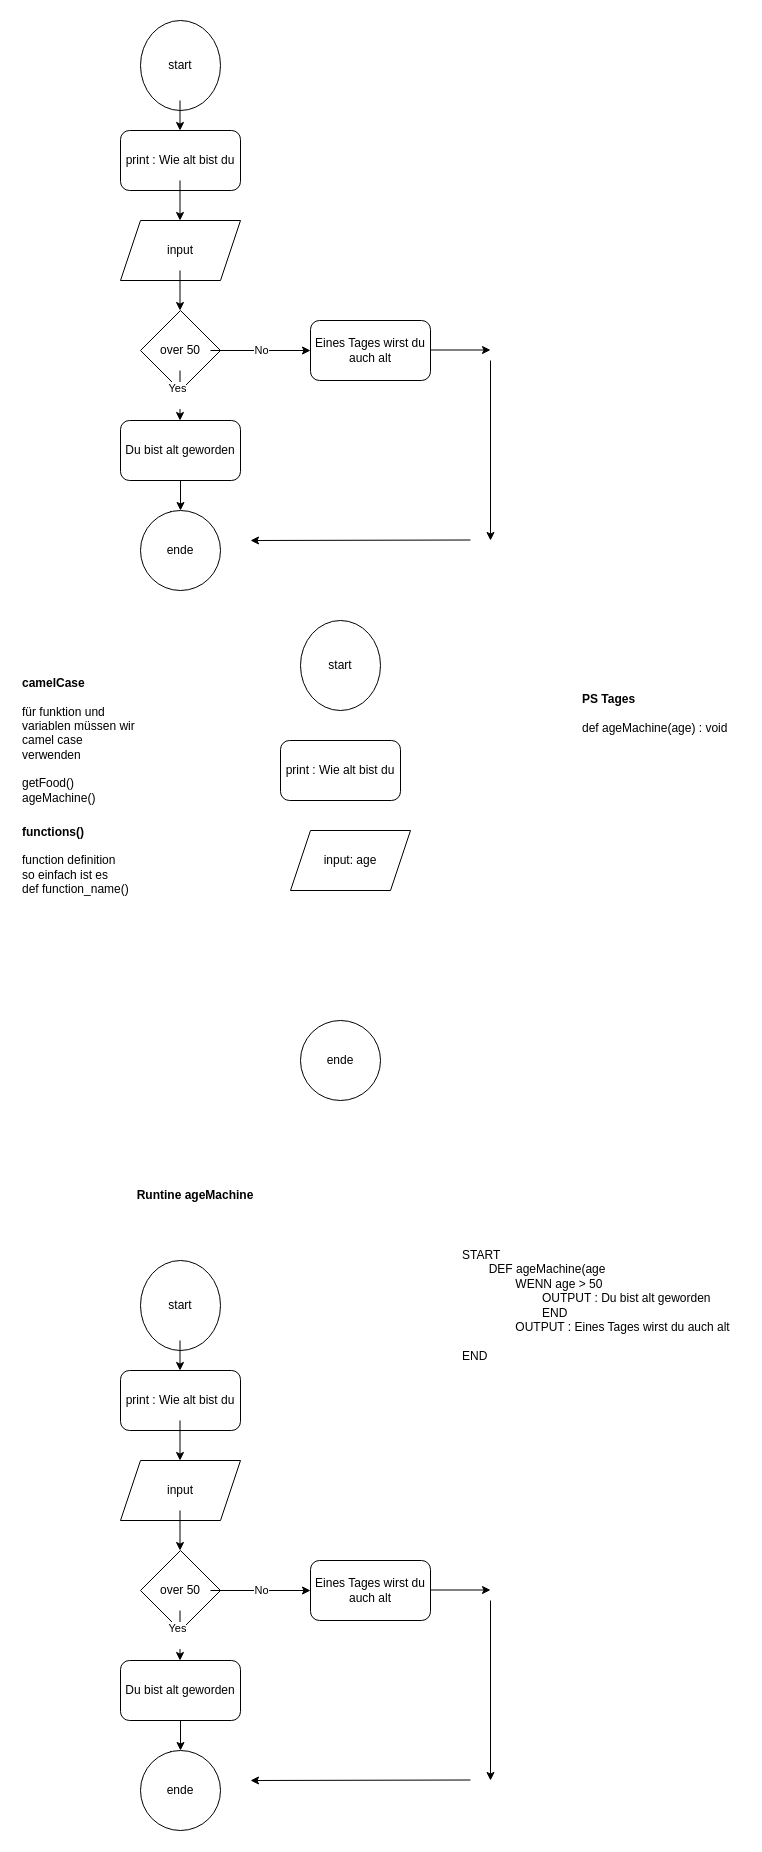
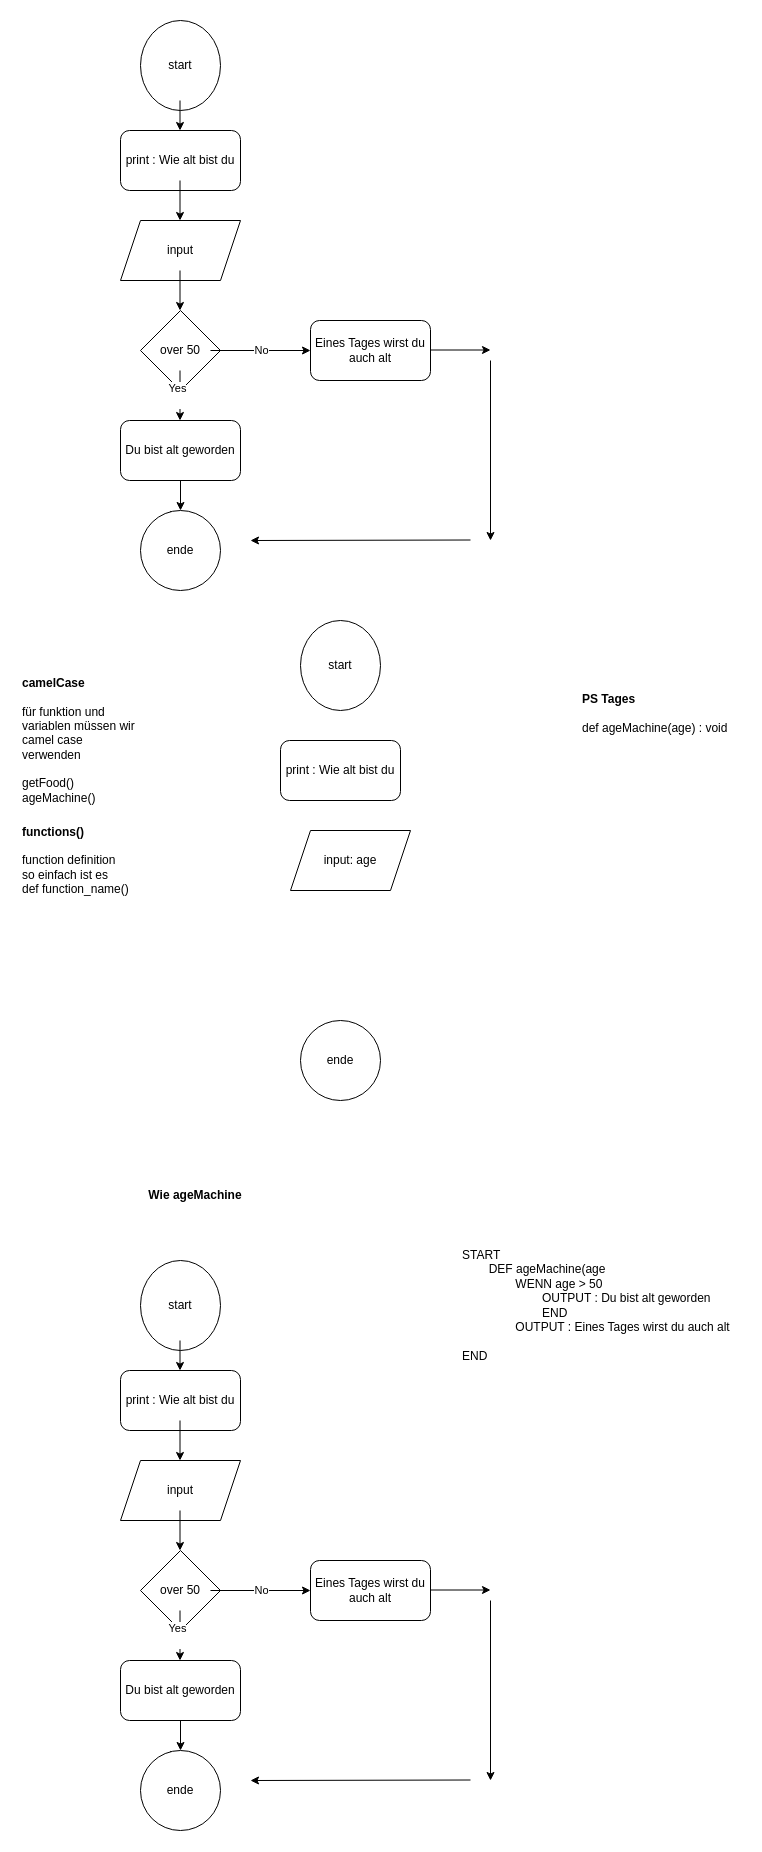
(196, 1196) -> (196, 1196)
